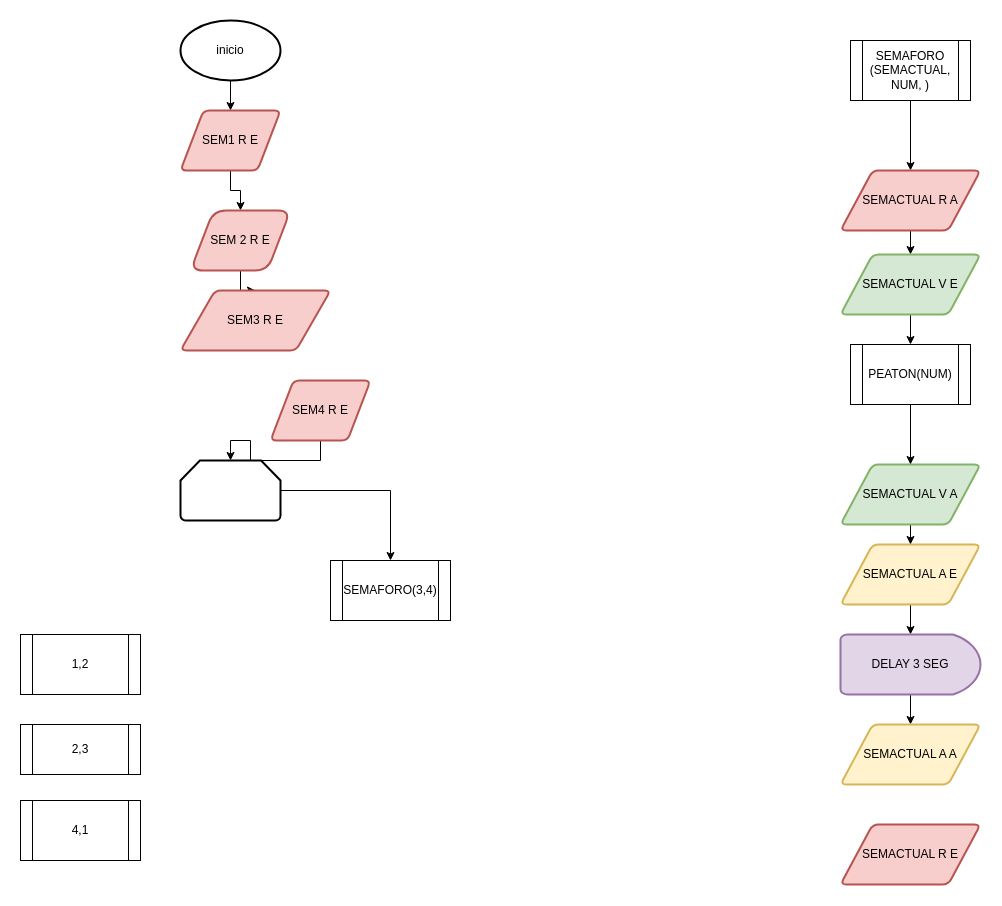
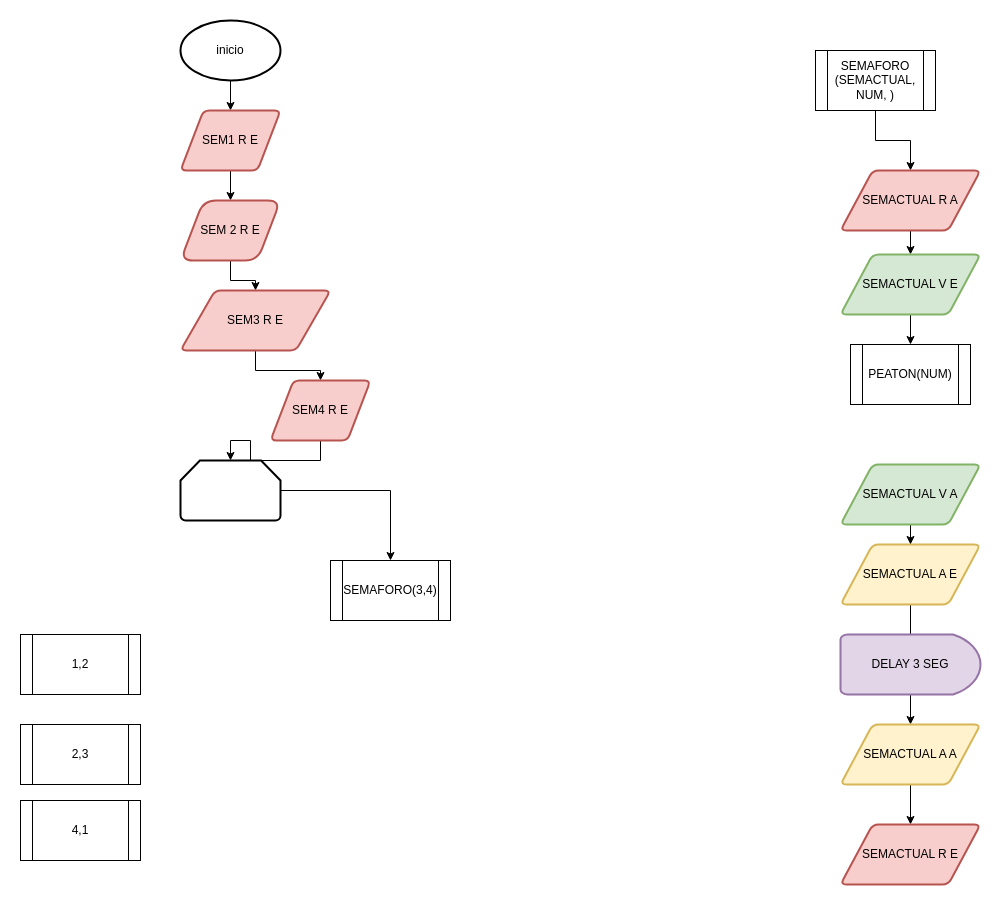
(911, 71) -> (876, 81)
(241, 241) -> (231, 231)
none -> (280, 371)
(911, 431) -> none
(911, 626) -> (911, 629)
(81, 750) -> (81, 755)
none -> (911, 801)
